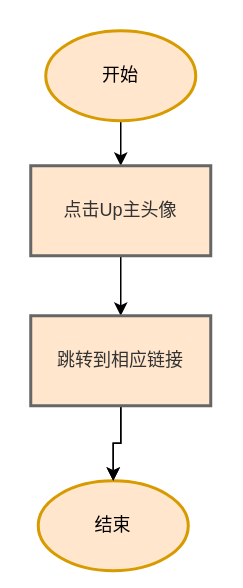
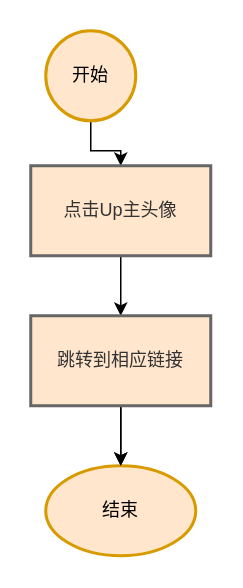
(121, 76) -> (91, 76)
(113, 526) -> (121, 511)
